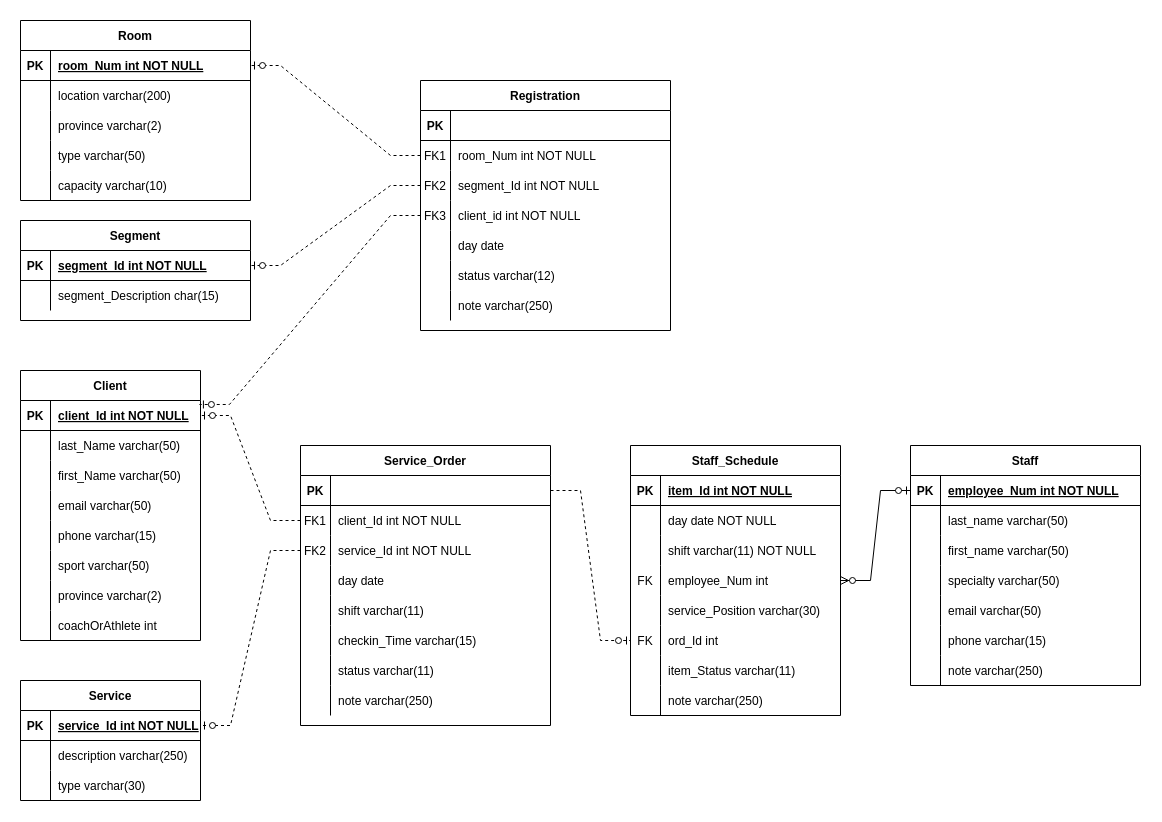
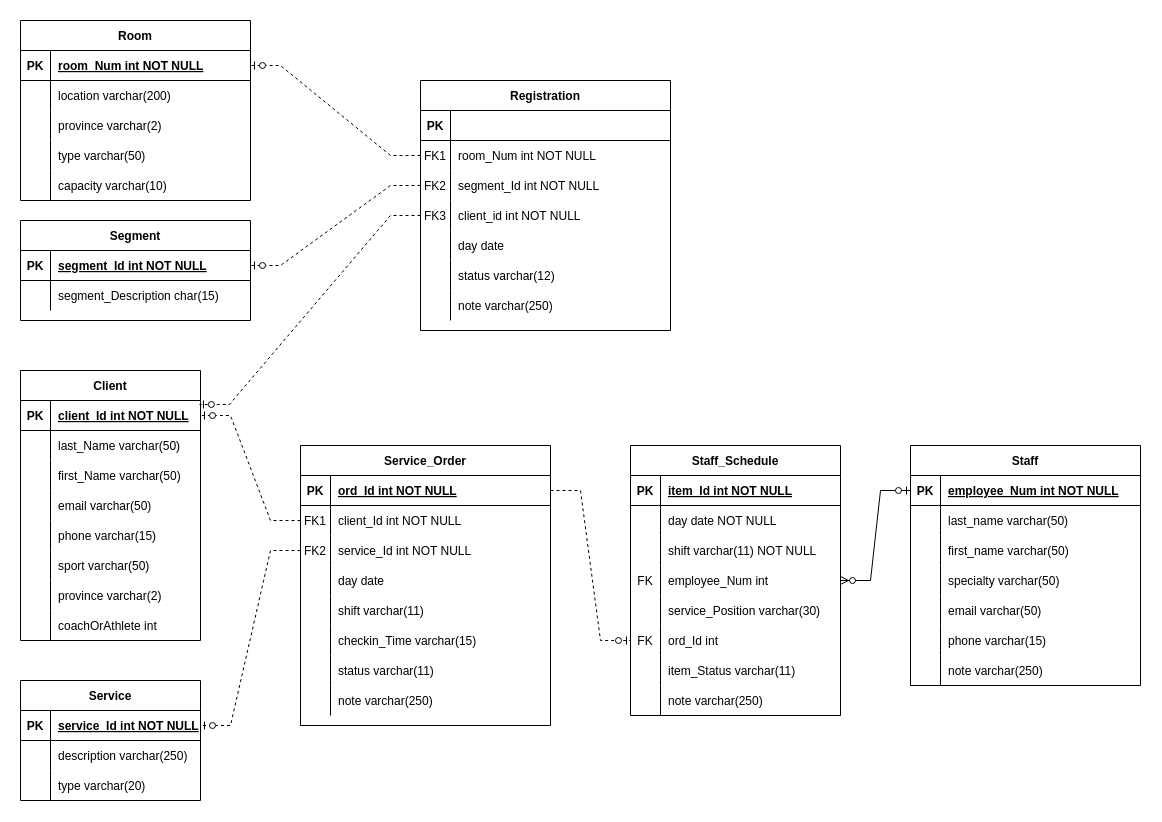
none -> (441, 491)
(110, 786) -> (110, 786)
